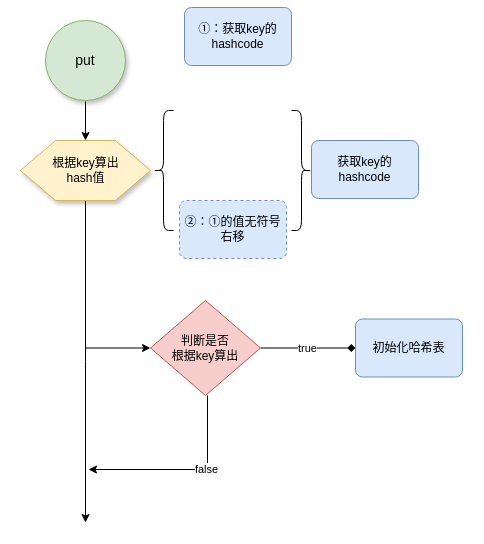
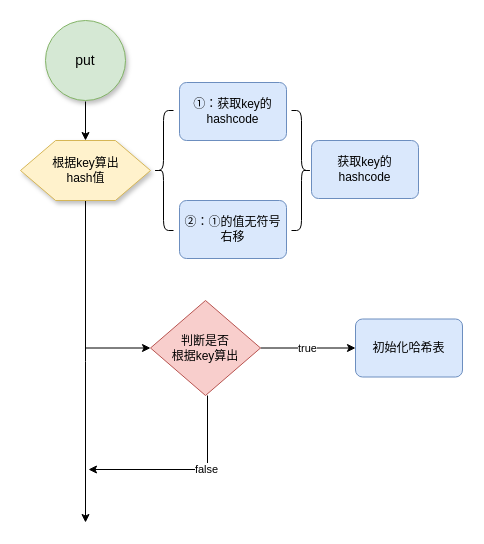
(238, 37) -> (233, 112)
(233, 230) -> (233, 230)
(346, 348) -> (347, 348)
